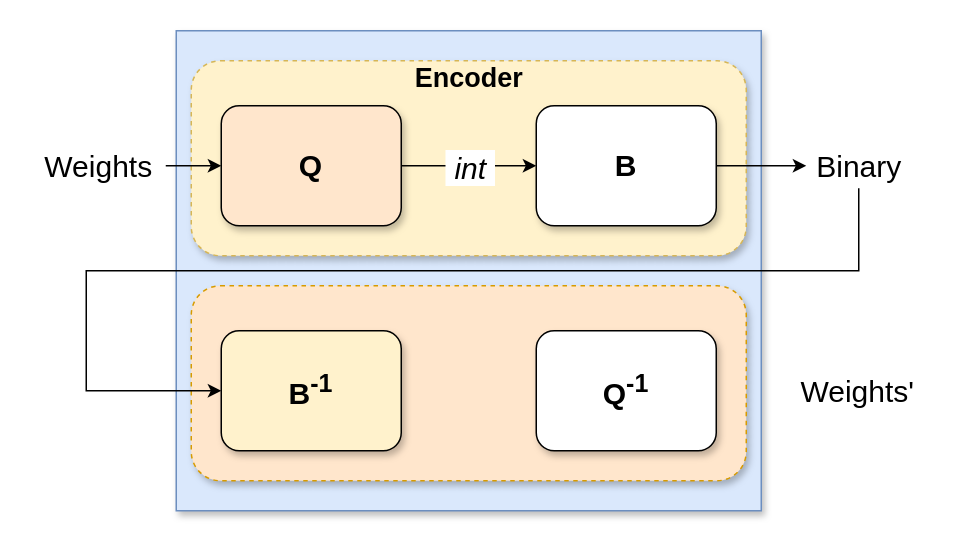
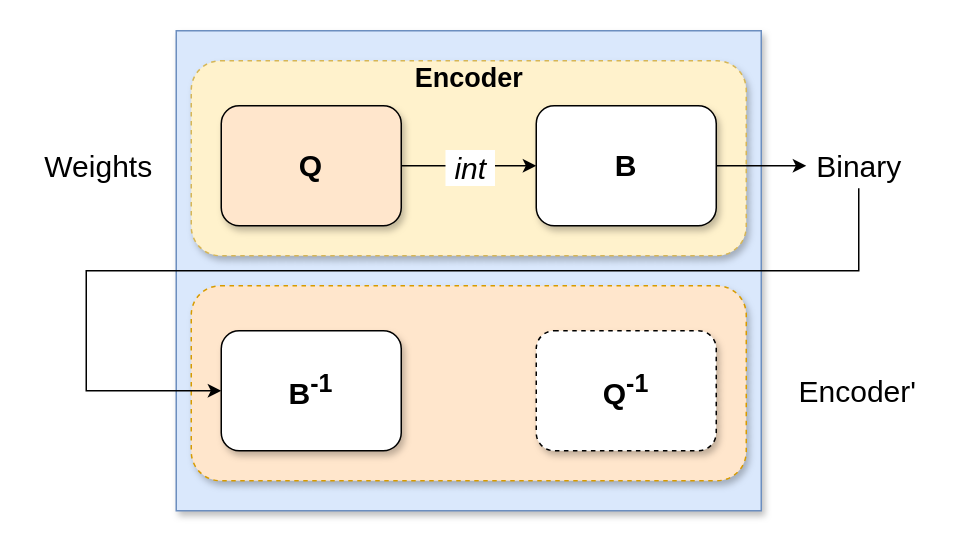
(193, 166) -> none
(311, 391) -> (311, 391)
(626, 391) -> (626, 391)
(858, 391) -> (858, 391)
